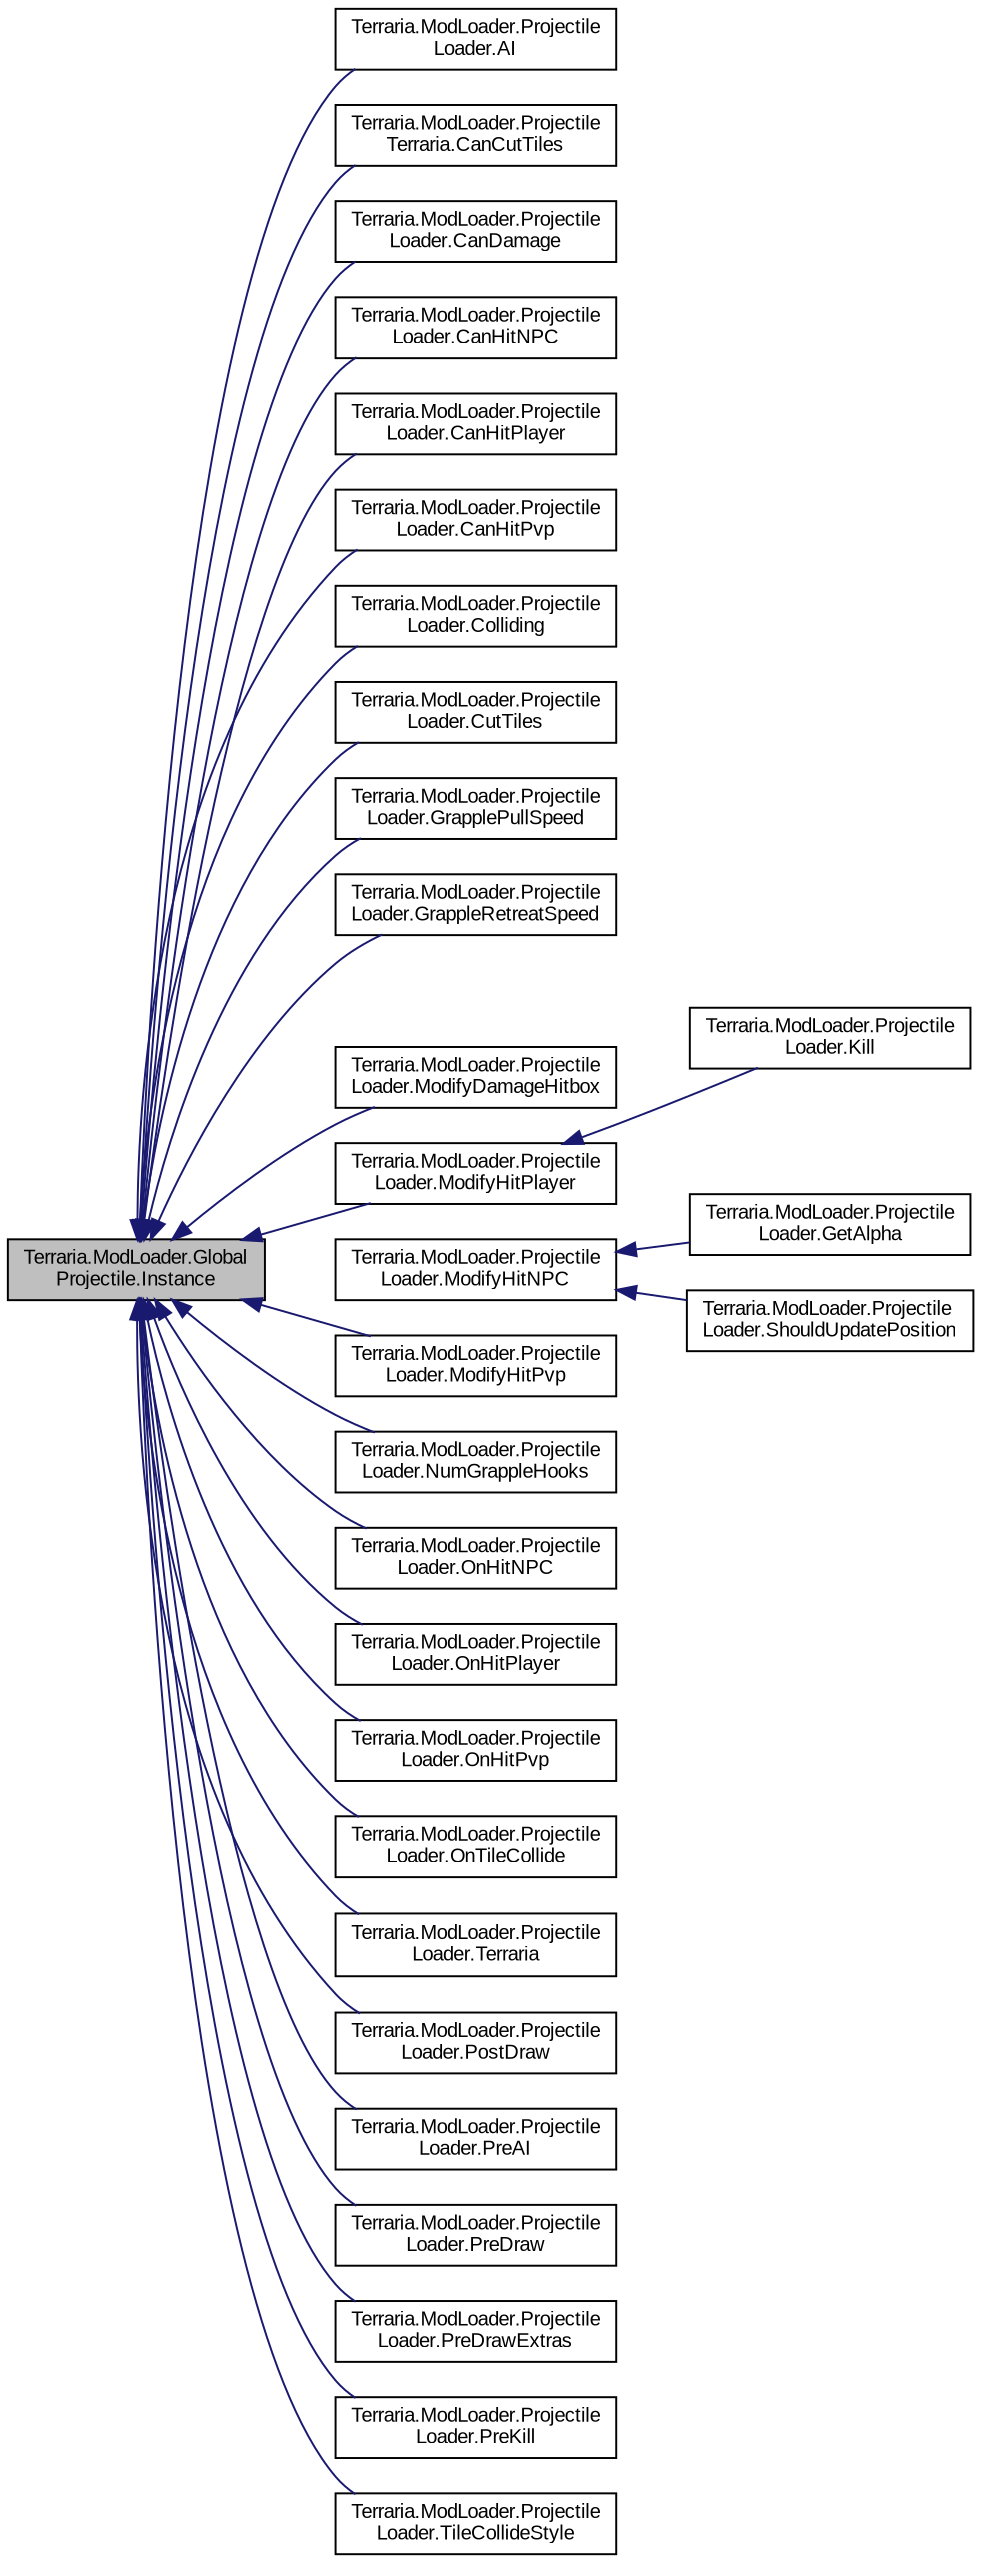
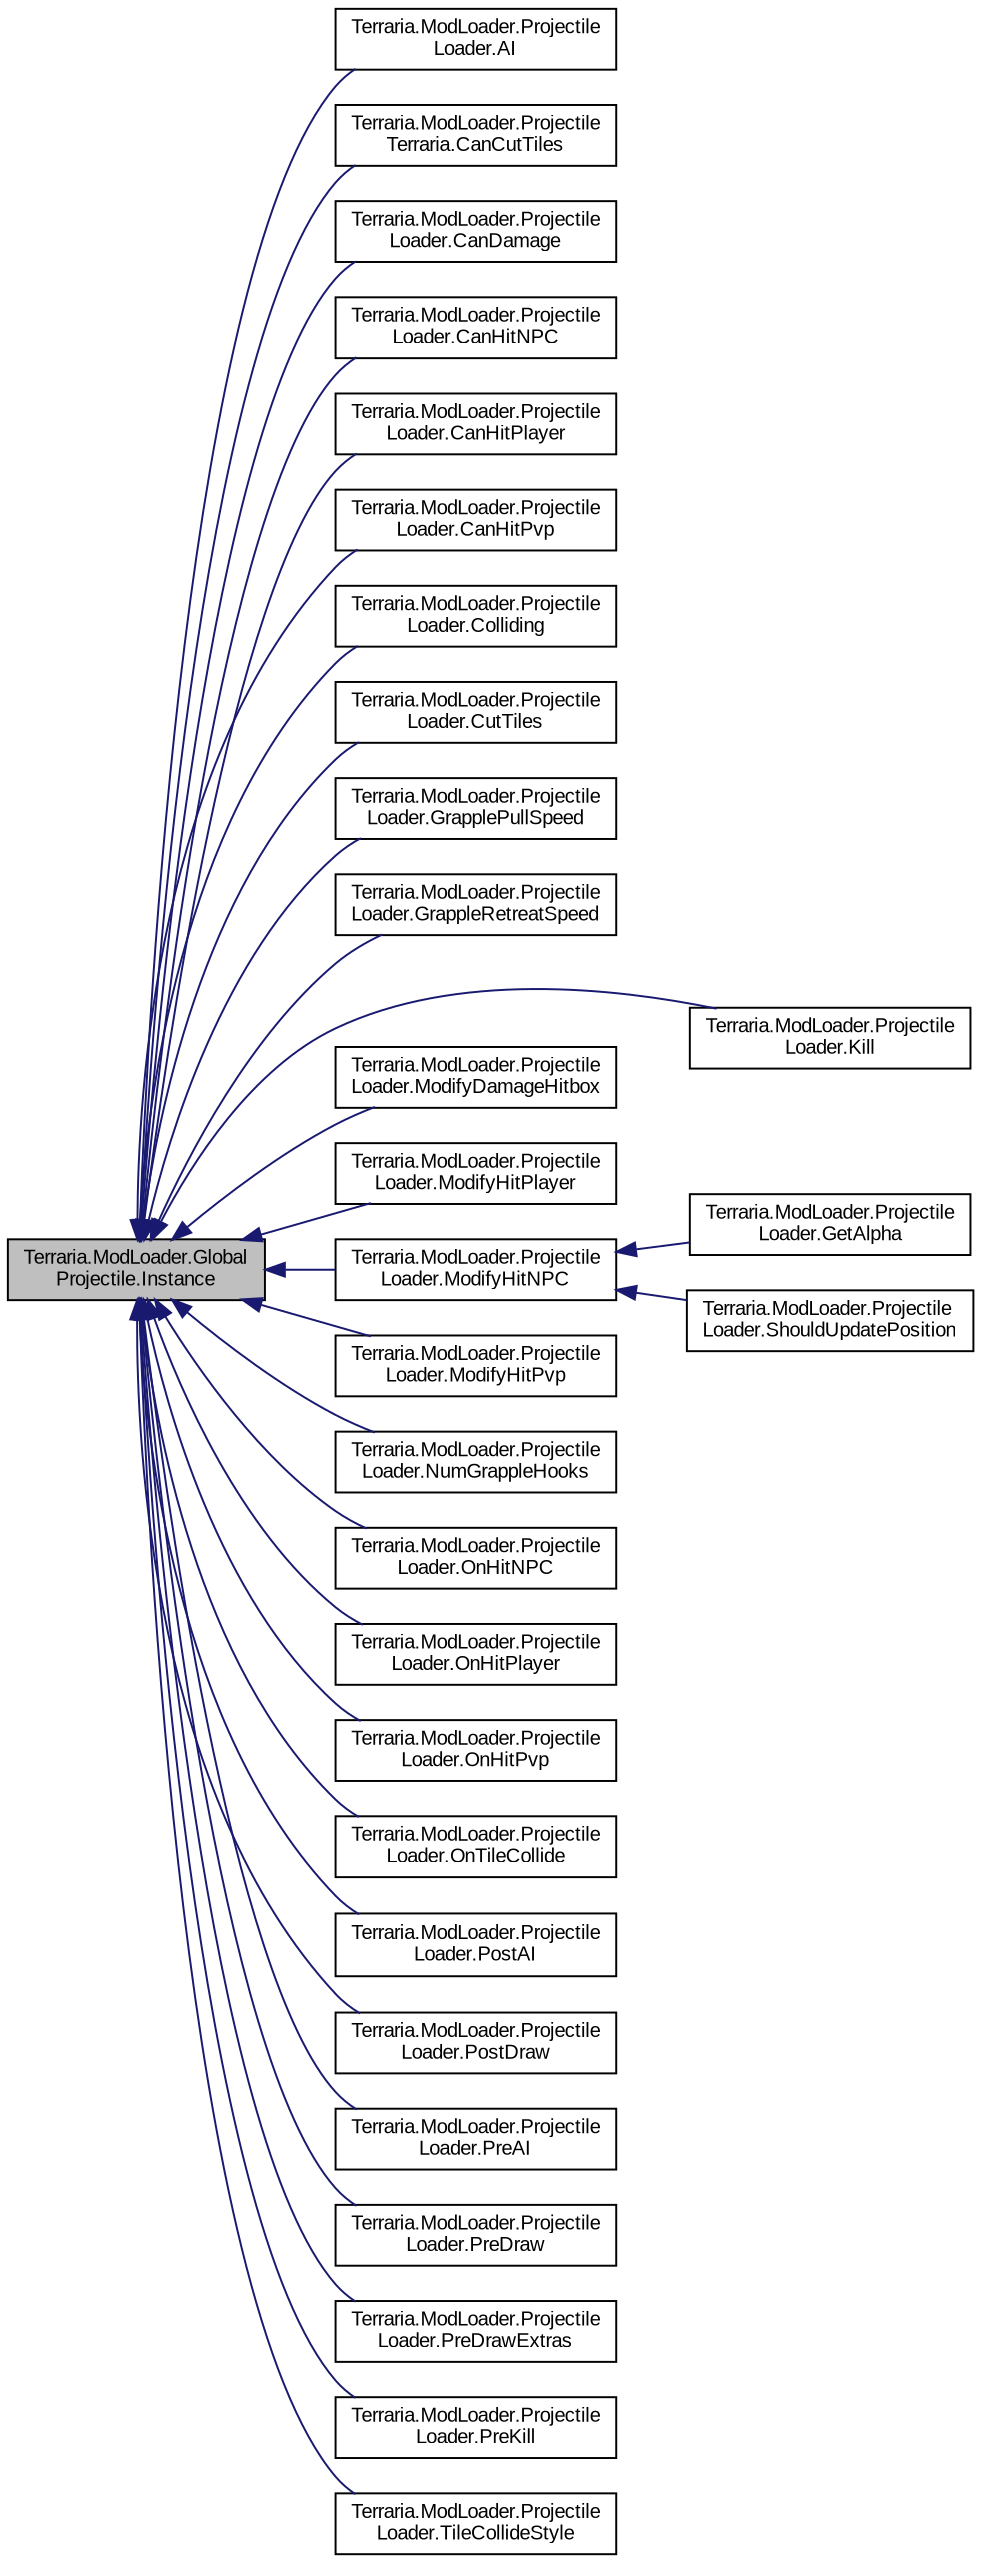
(670, 1103) -> (394, 1007)
none -> (310, 1270)
(476, 1945) -> (476, 1945)
